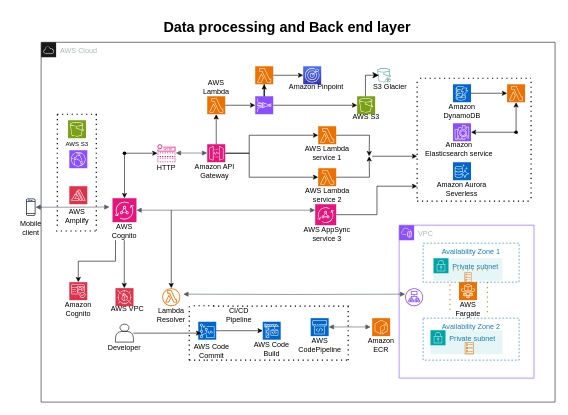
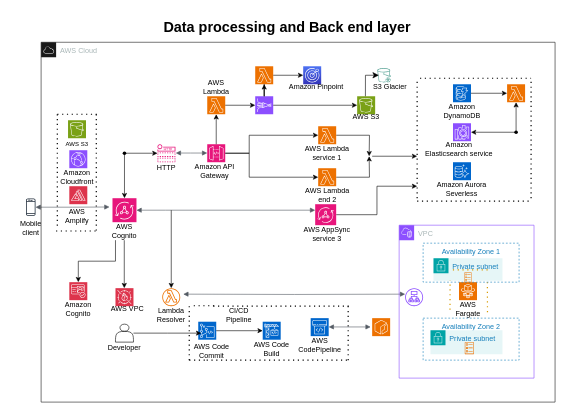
none -> (77, 177)
(328, 195) -> (328, 195)
(381, 345) -> none
